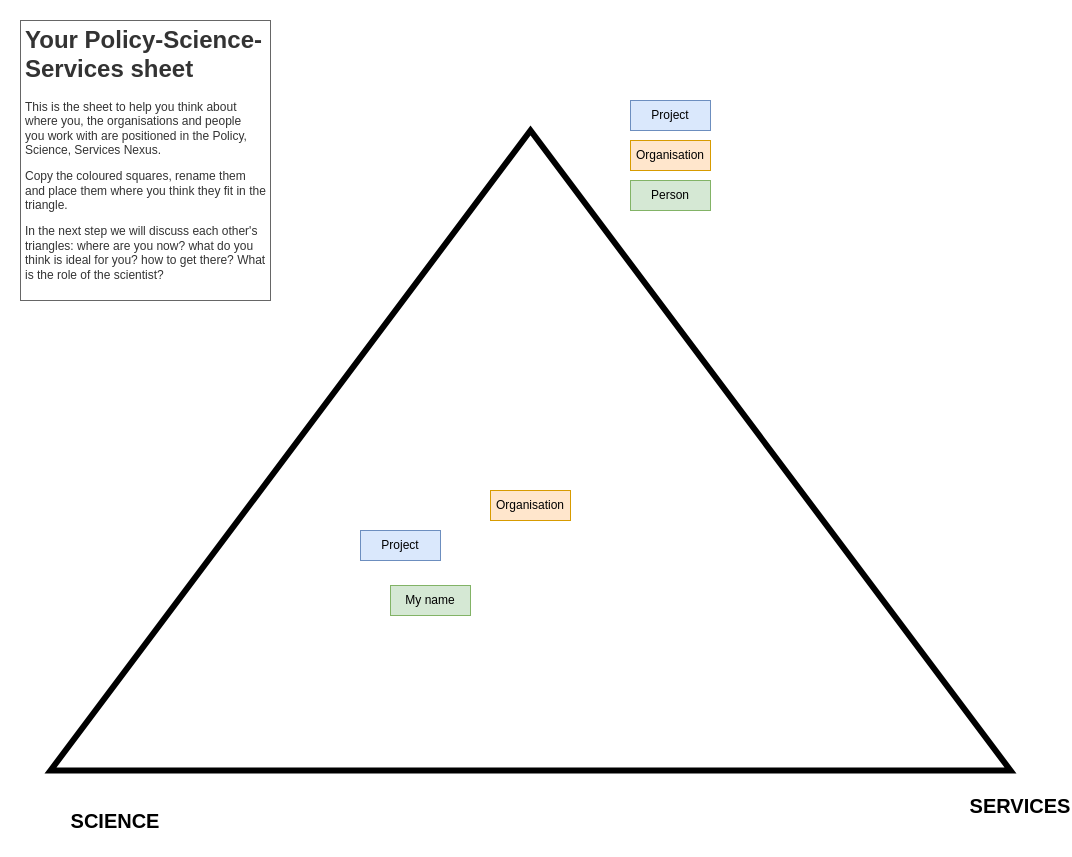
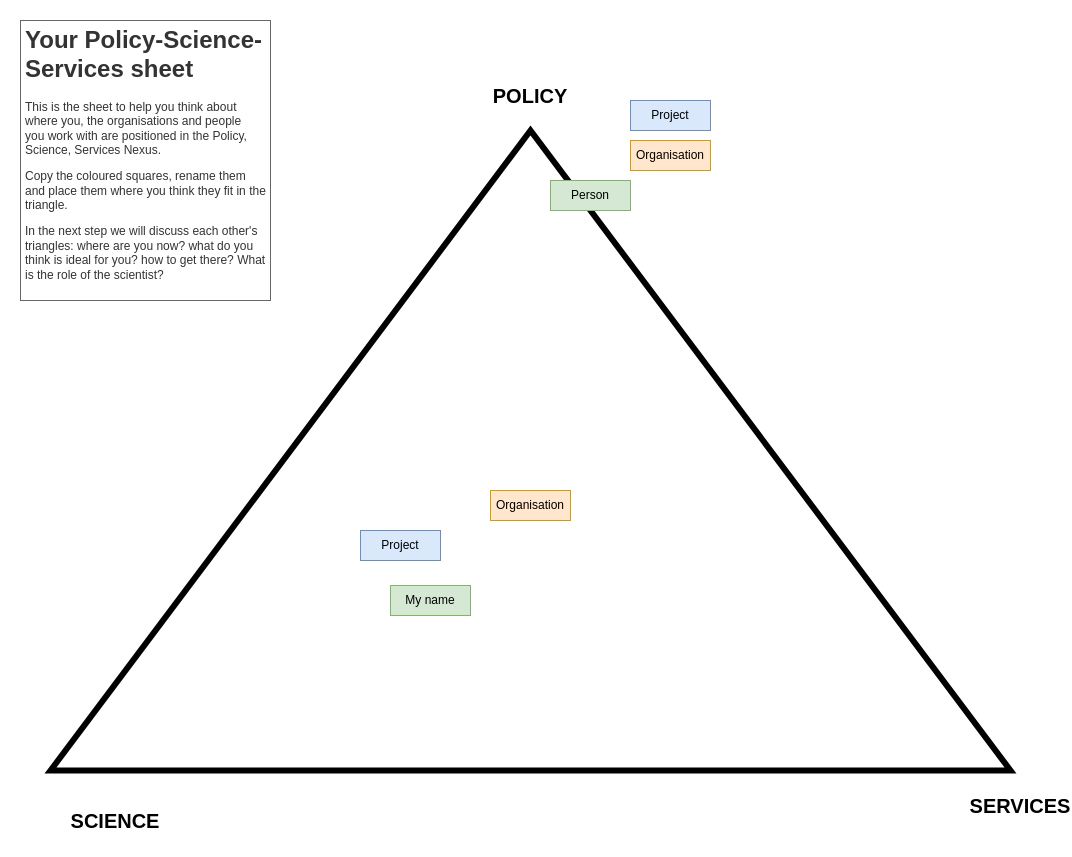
none -> (531, 96)
(671, 196) -> (591, 196)
